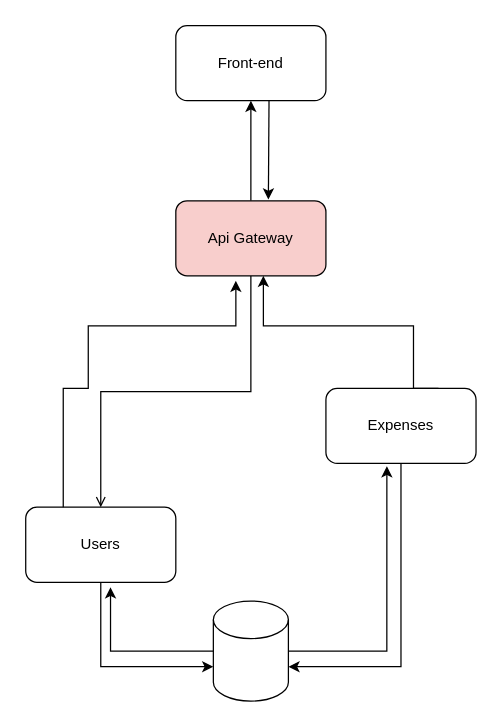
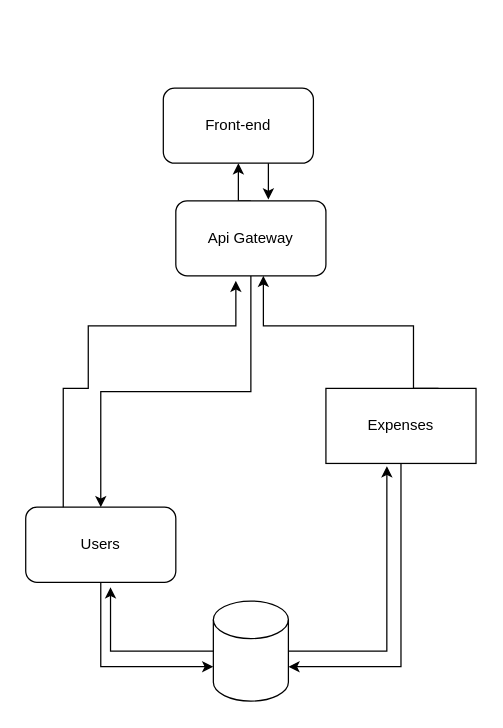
(251, 63) -> (238, 126)
(251, 238) -> (251, 238)
(401, 426) -> (401, 426)
(101, 499) -> (101, 497)
